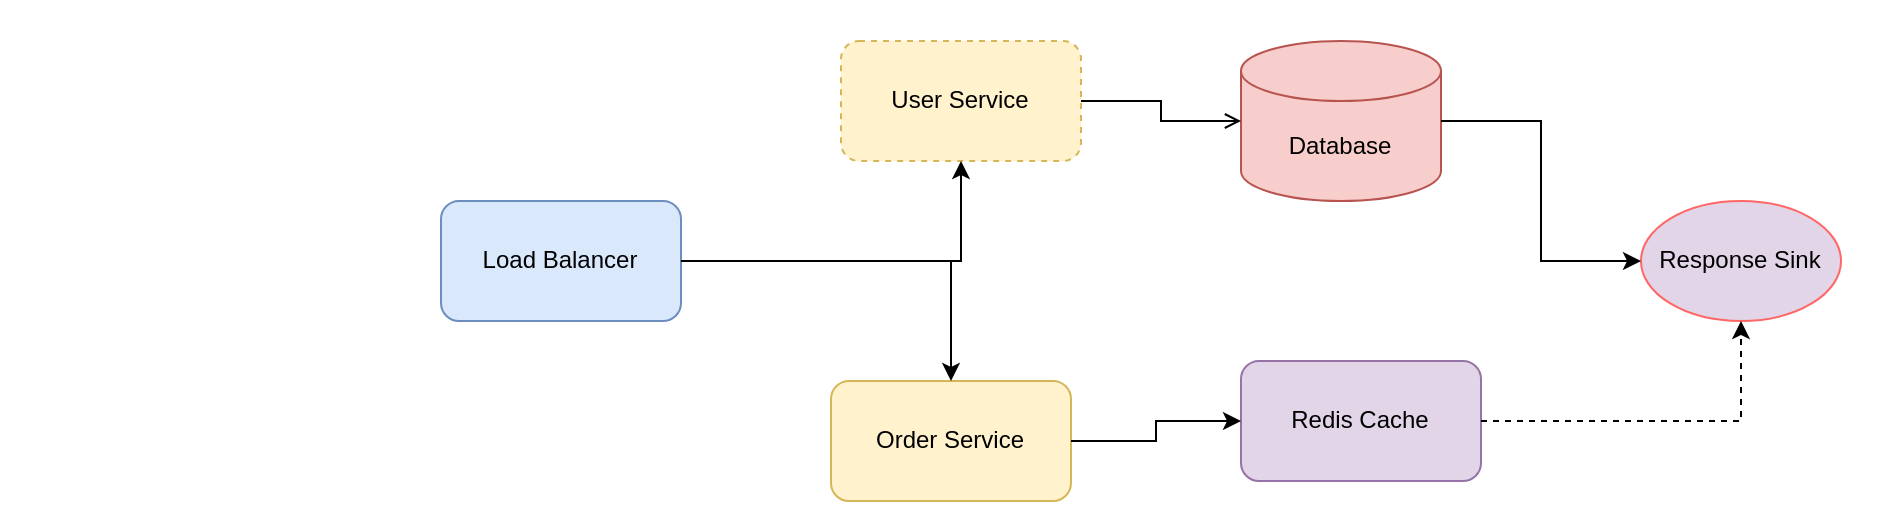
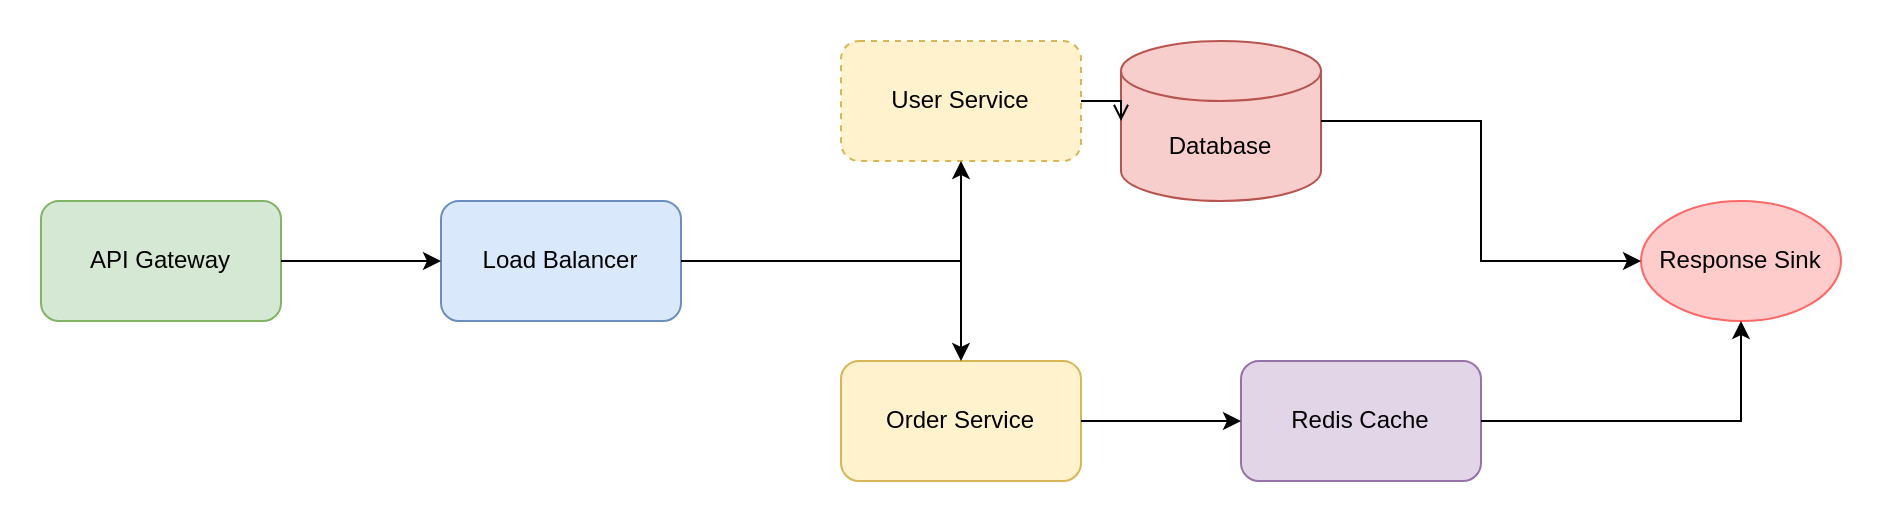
(1341, 121) -> (1221, 121)
none -> (161, 261)
none -> (354, 261)
(1741, 261) -> (1741, 261)
(1656, 421) -> (1656, 421)
(951, 441) -> (961, 421)
